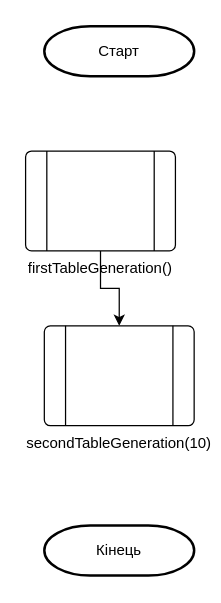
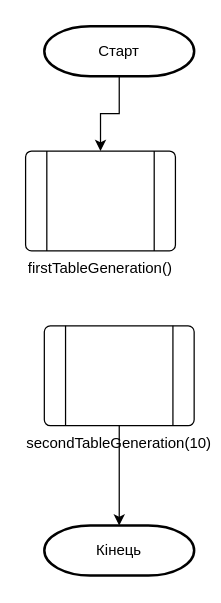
none -> (114, 113)
(106, 288) -> none
none -> (119, 472)
